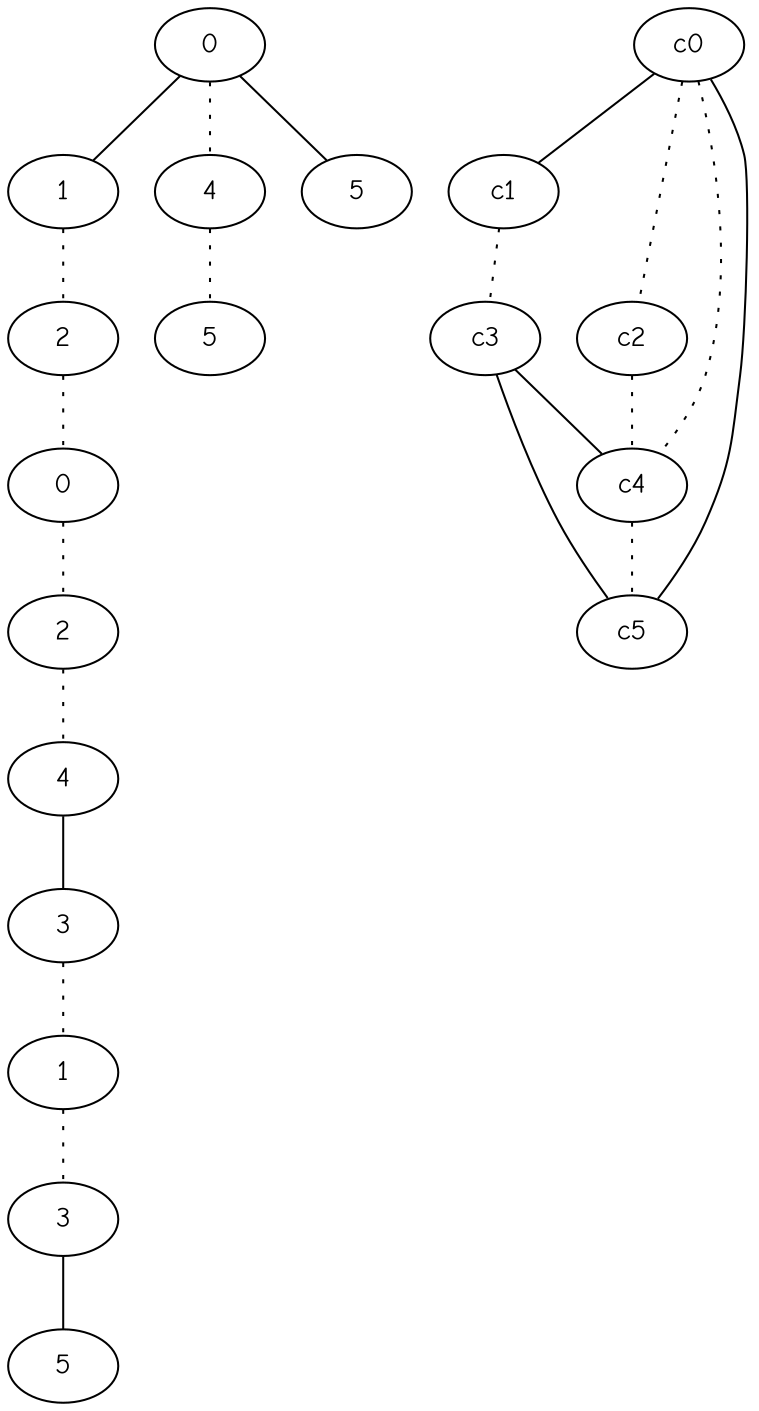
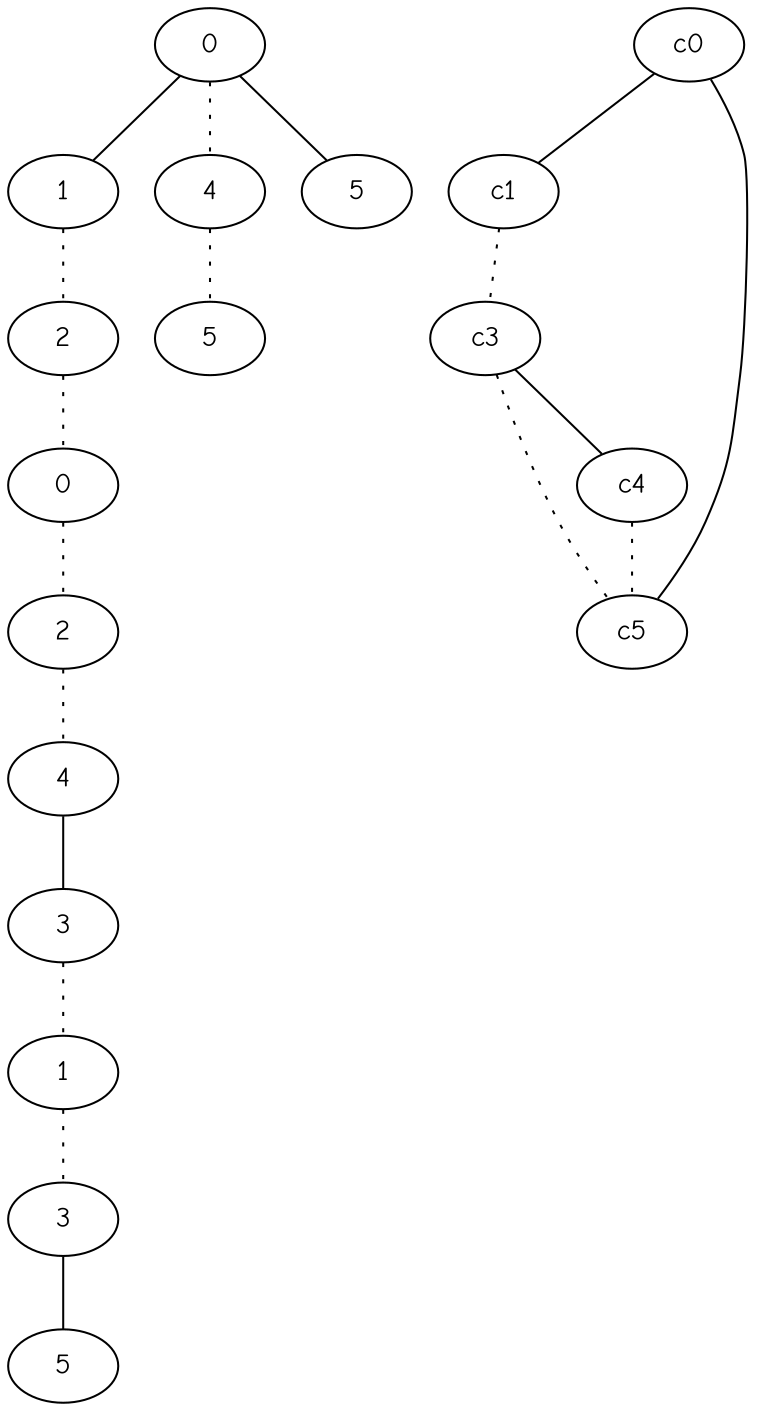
(720, 273) -> none
(632, 338) -> none
(543, 491) -> (543, 491)
